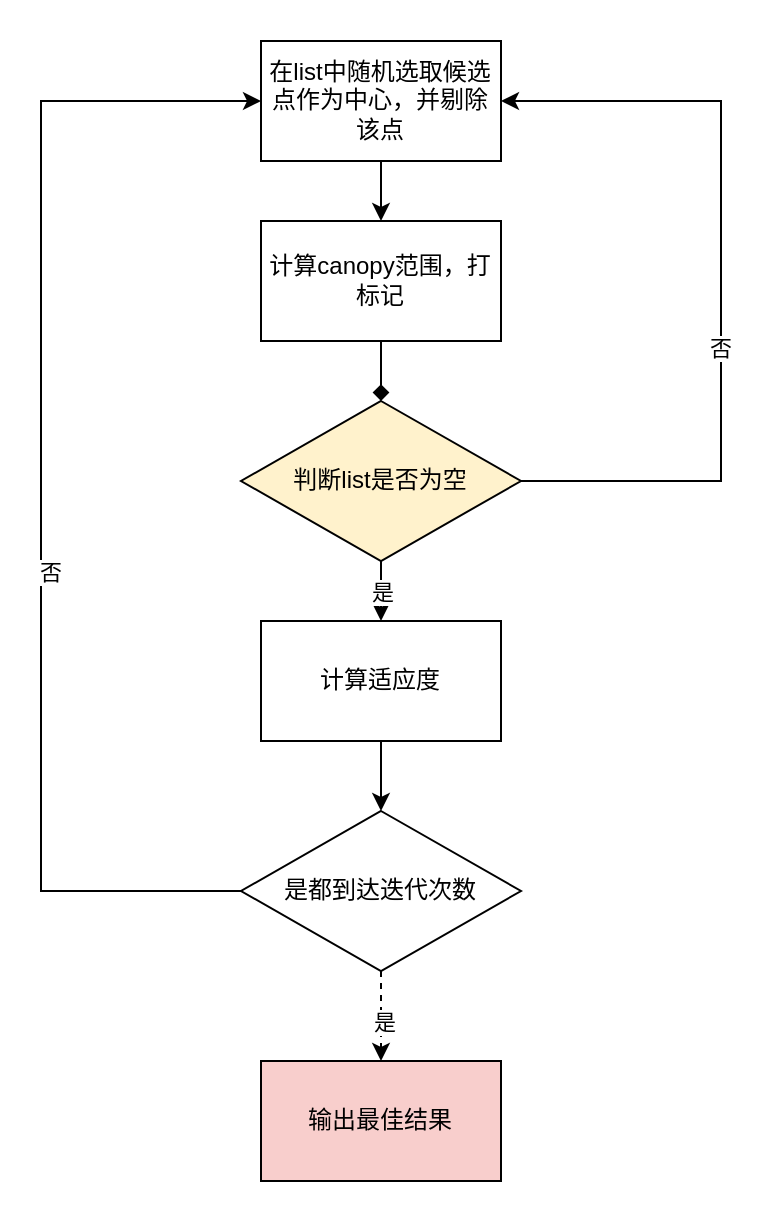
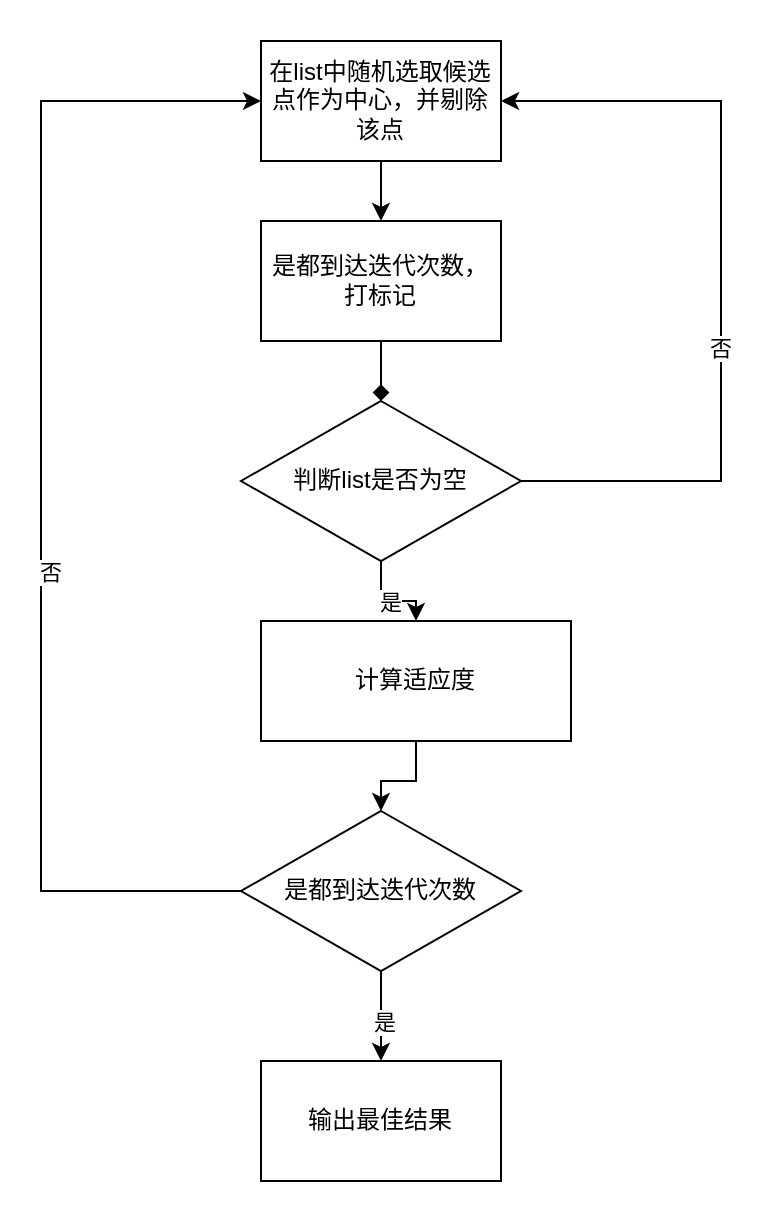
(381, 281) -> (381, 281)
(381, 481) -> (381, 481)
(381, 681) -> (416, 681)
(381, 991) -> (381, 991)
(381, 1121) -> (381, 1121)
